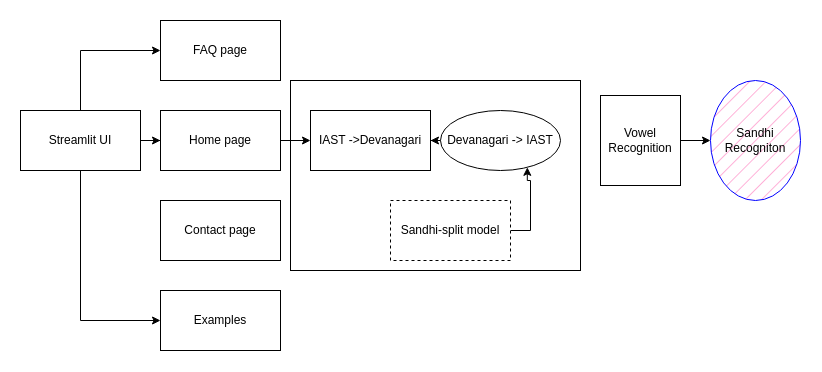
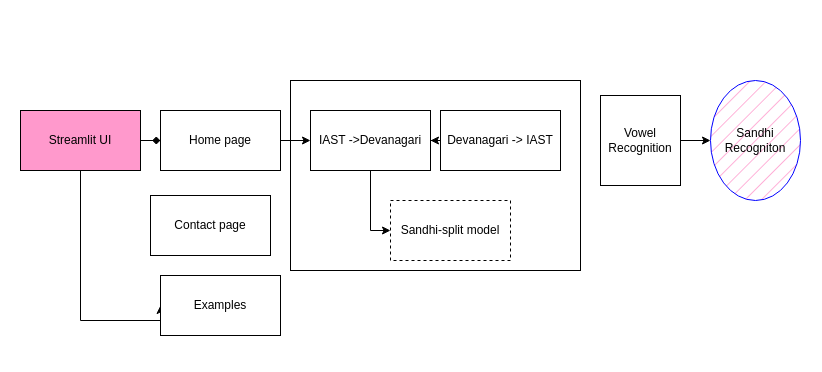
(87, 51) -> none
(221, 51) -> none
(81, 141) -> (81, 141)
(152, 141) -> (152, 141)
(501, 141) -> (501, 141)
none -> (371, 207)
(531, 212) -> none
(221, 231) -> (211, 226)
(221, 321) -> (221, 306)
